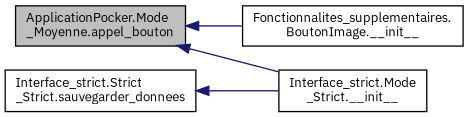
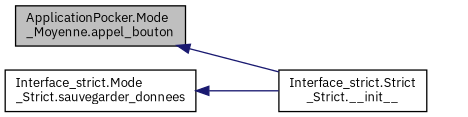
(353, 26) -> none
(101, 91) -> (101, 91)
(353, 91) -> (353, 91)
